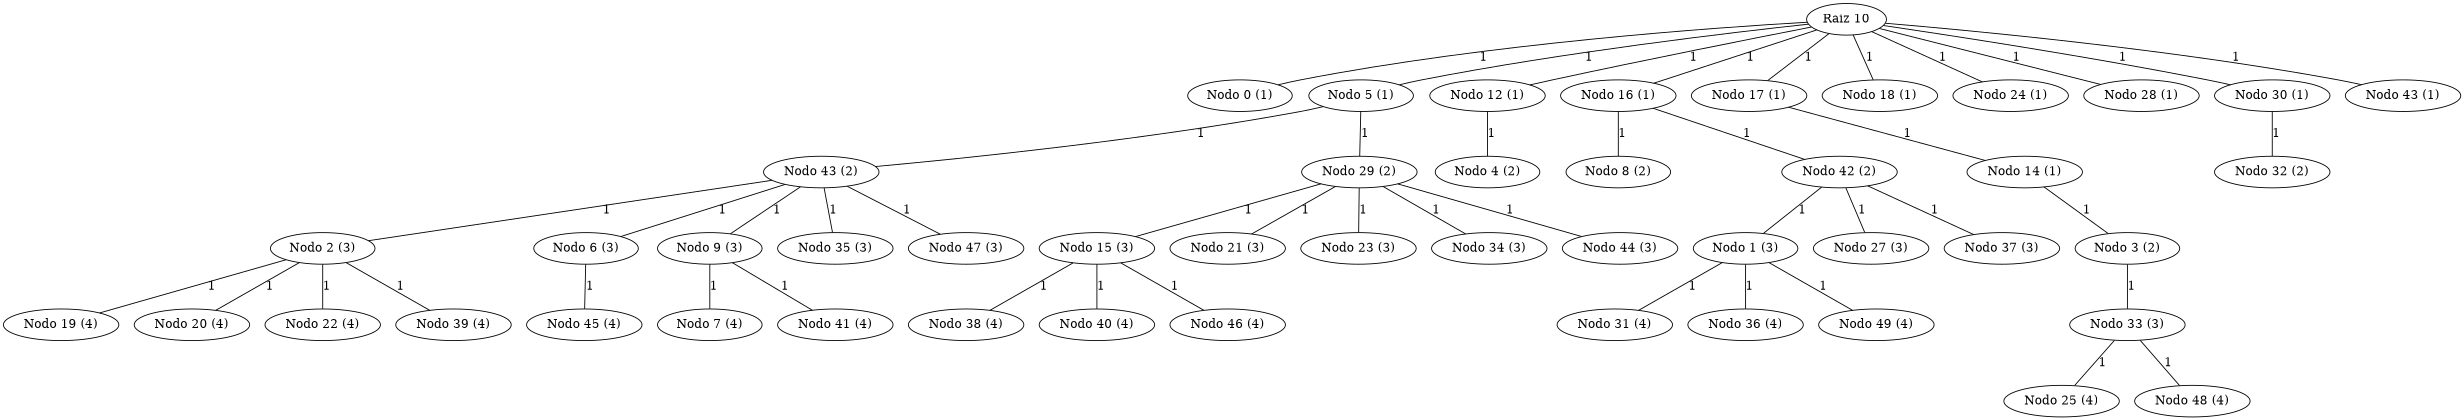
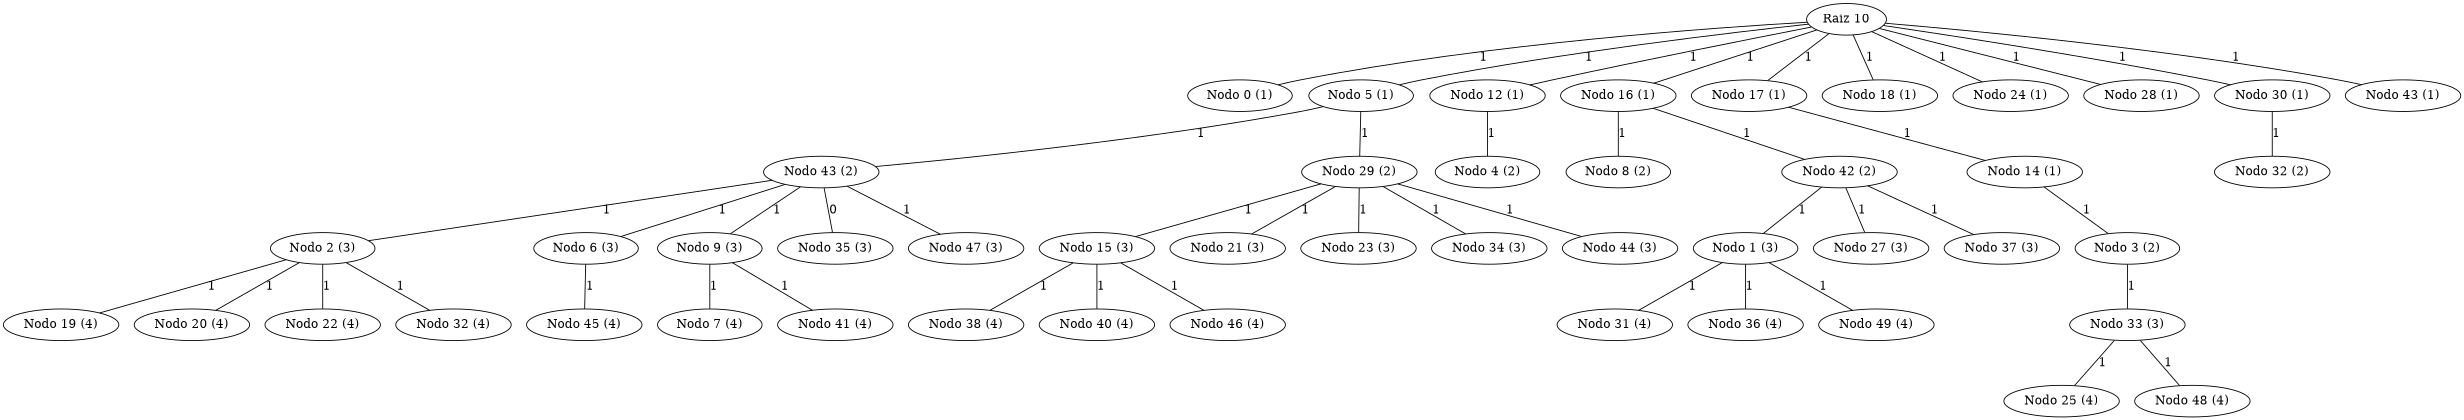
(834, 210) -> (834, 210)
(453, 325) -> (453, 325)
